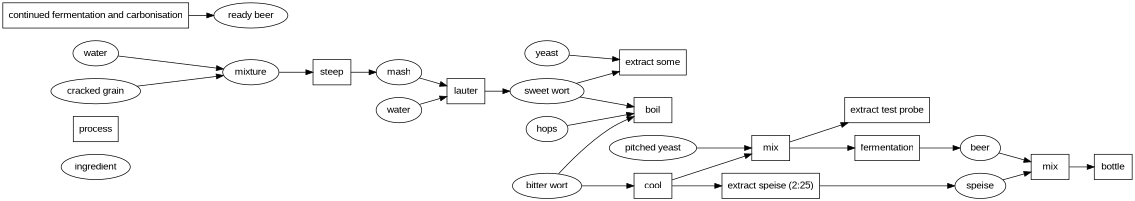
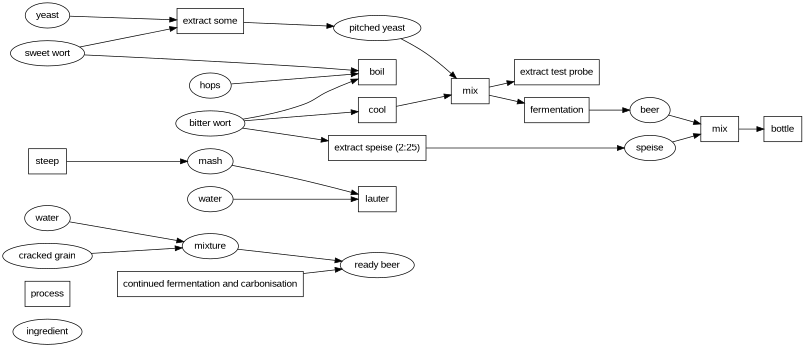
none -> (285, 24)
(292, 72) -> (286, 255)
(494, 91) -> none
(693, 186) -> (282, 134)
